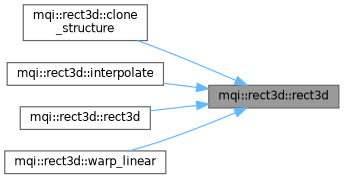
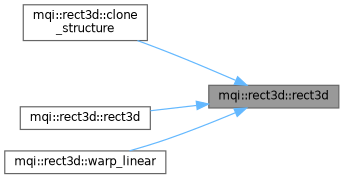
(85, 74) -> none
